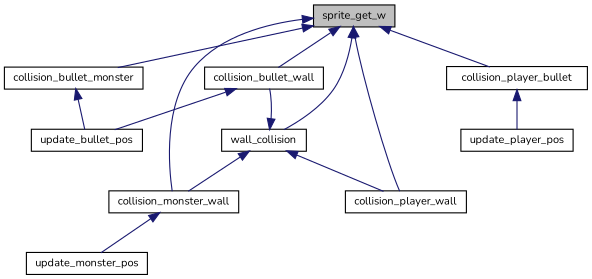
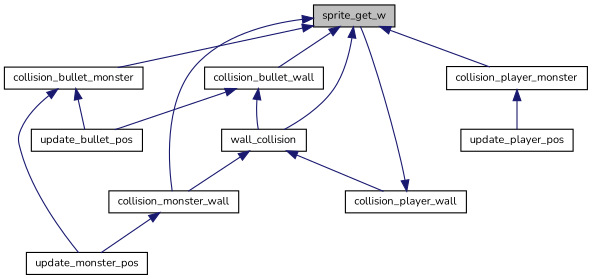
(517, 78) -> (517, 78)
(271, 104) -> (257, 115)
(374, 115) -> (386, 102)
none -> (30, 175)
